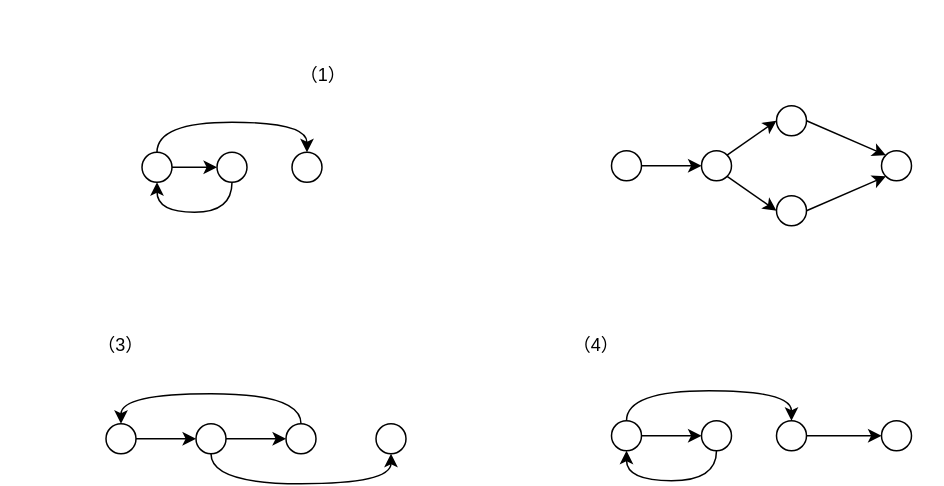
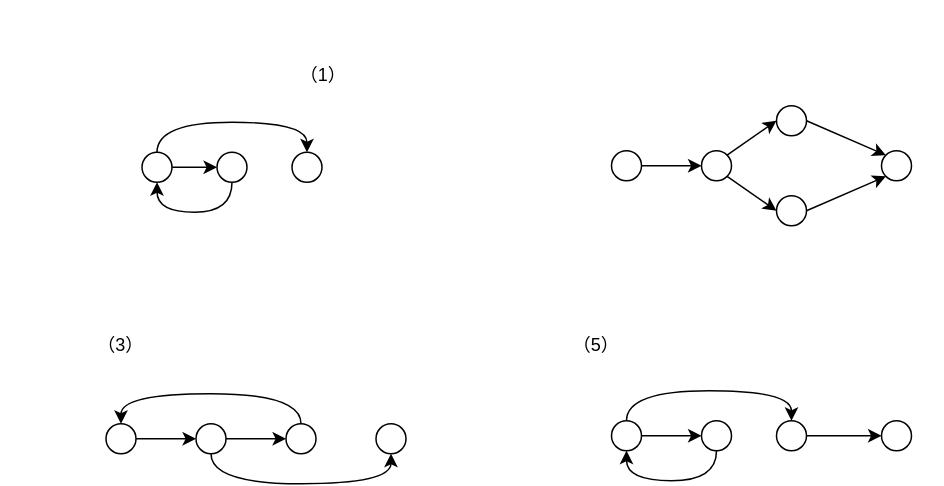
(596, 346) -> (596, 346)
